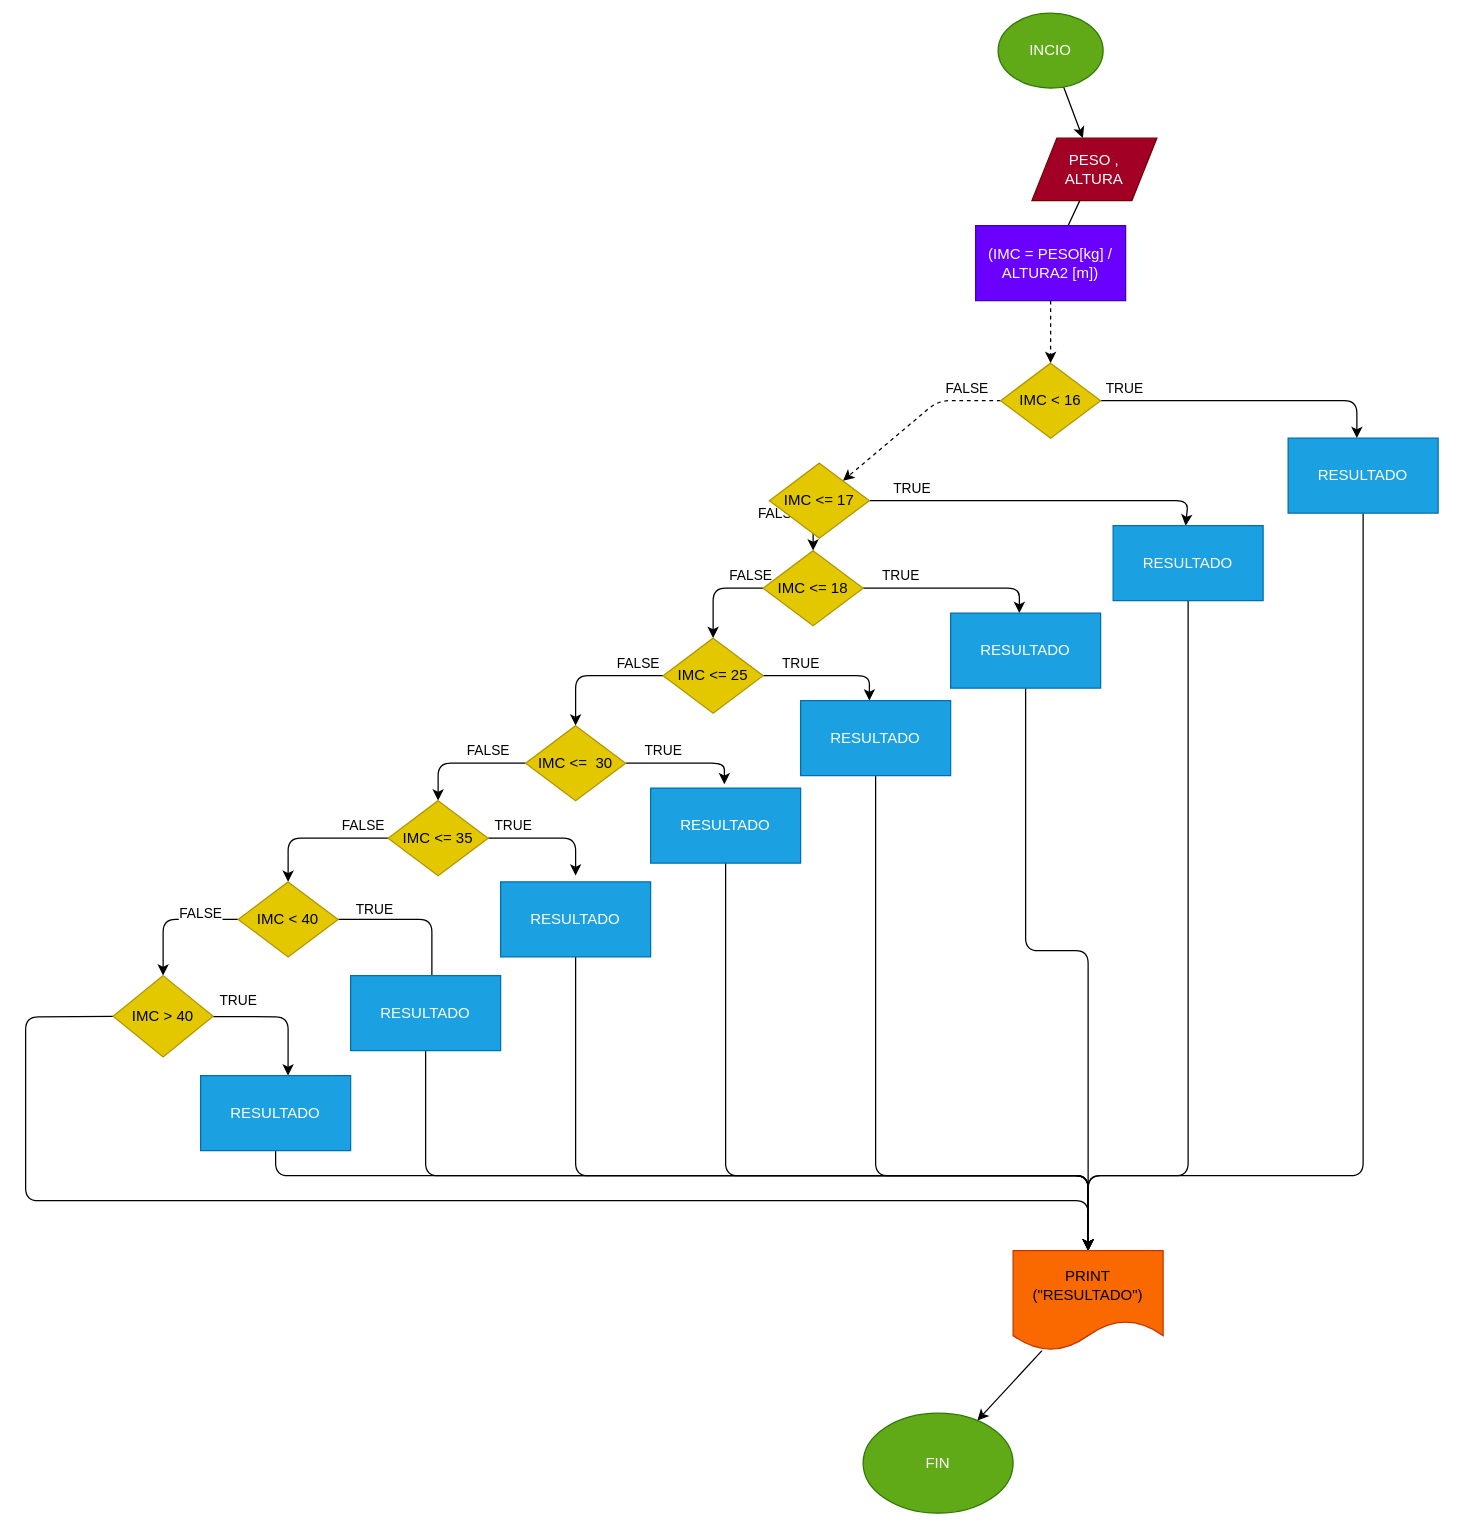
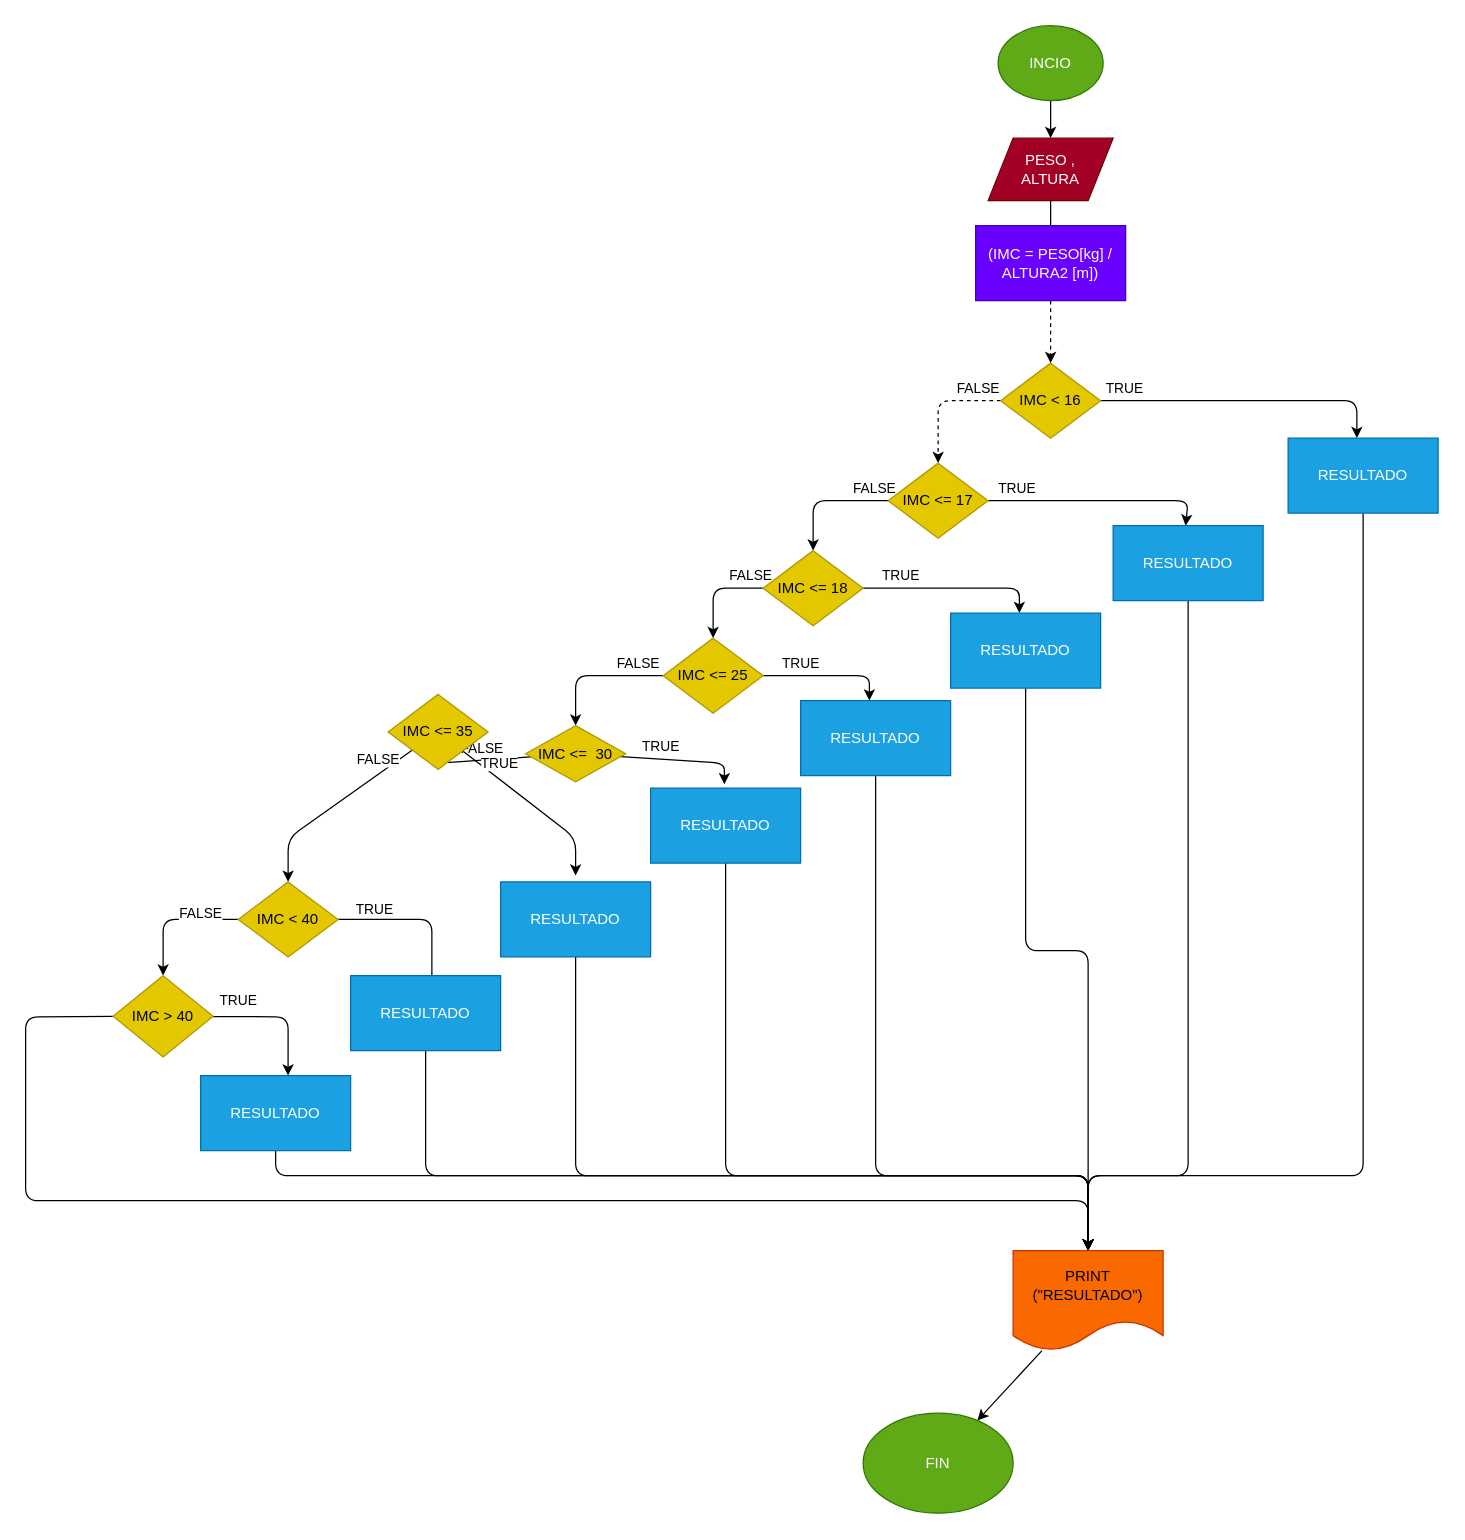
(1051, 51) -> (1051, 63)
(1094, 169) -> (1051, 169)
(819, 501) -> (938, 501)
(576, 763) -> (576, 754)
(438, 838) -> (438, 732)
